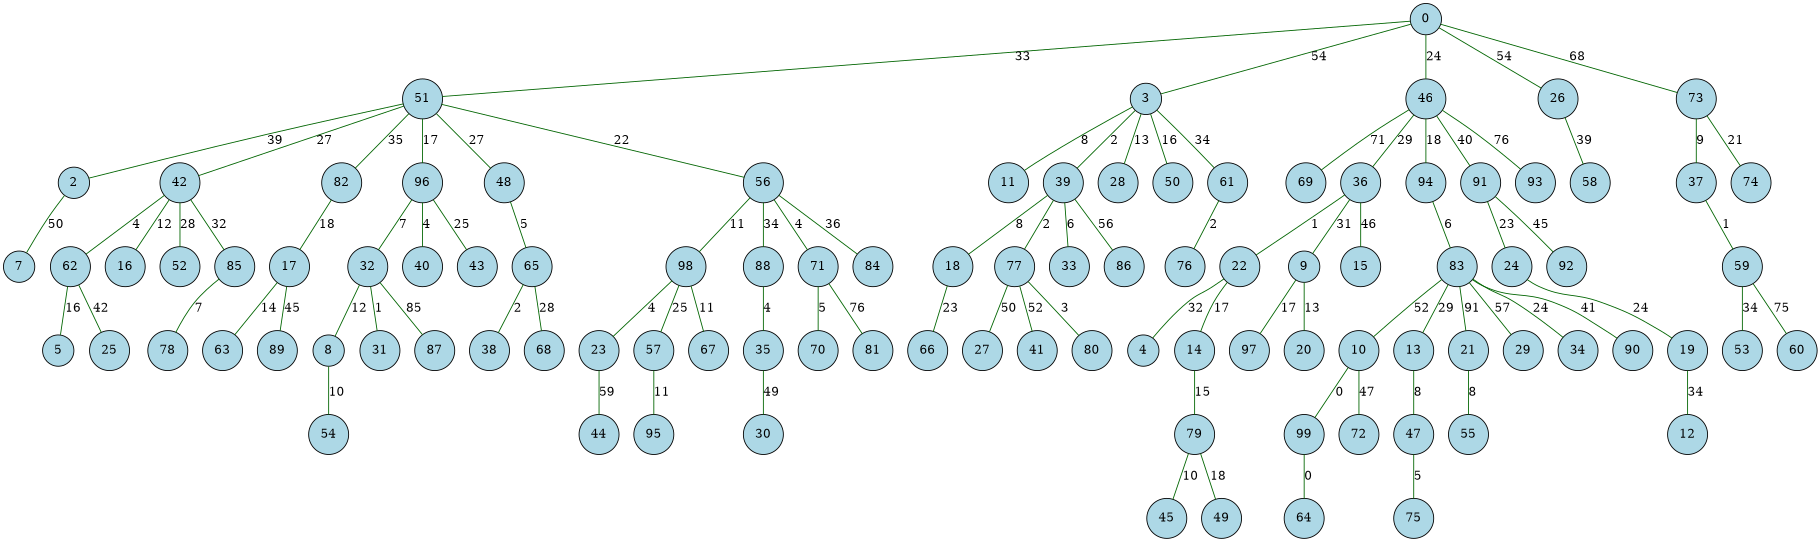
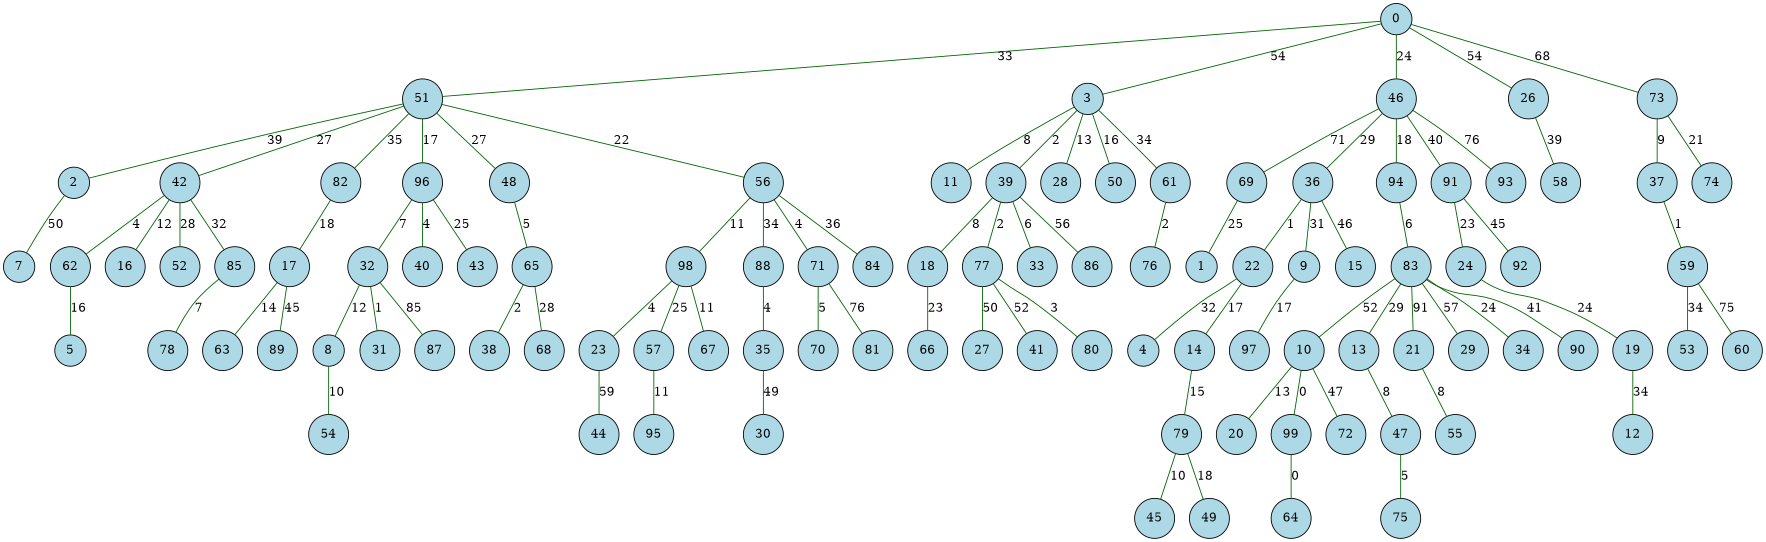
none -> (1202, 267)
(1304, 307) -> (1270, 393)
(110, 351) -> none
